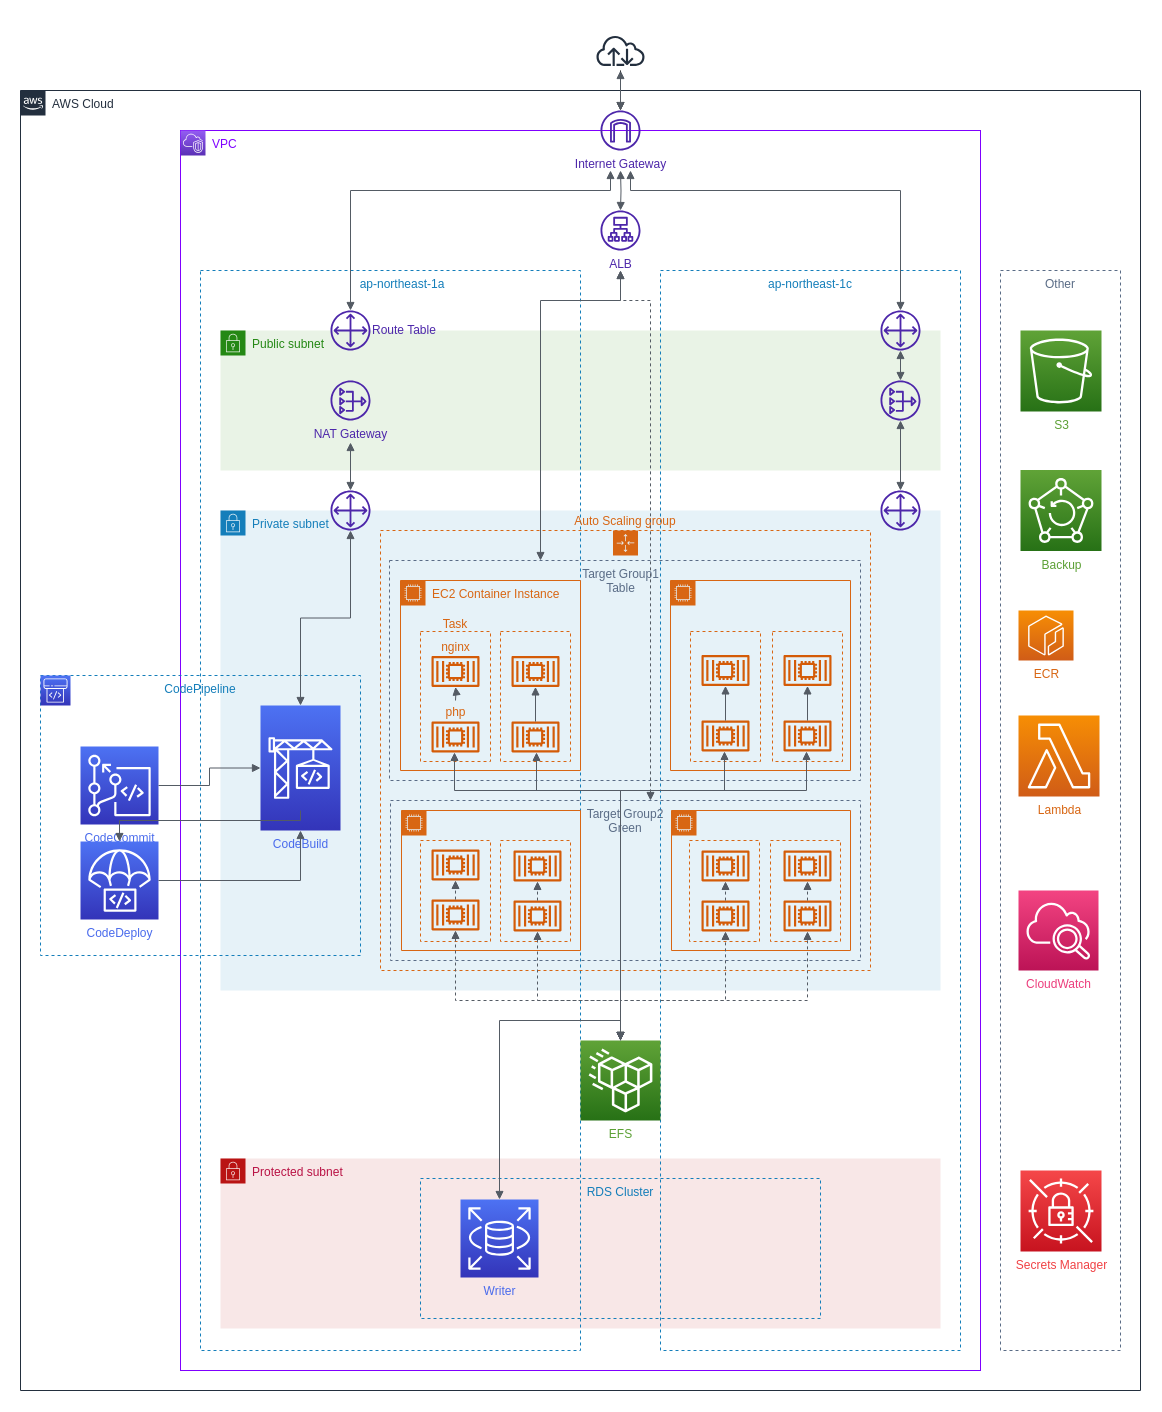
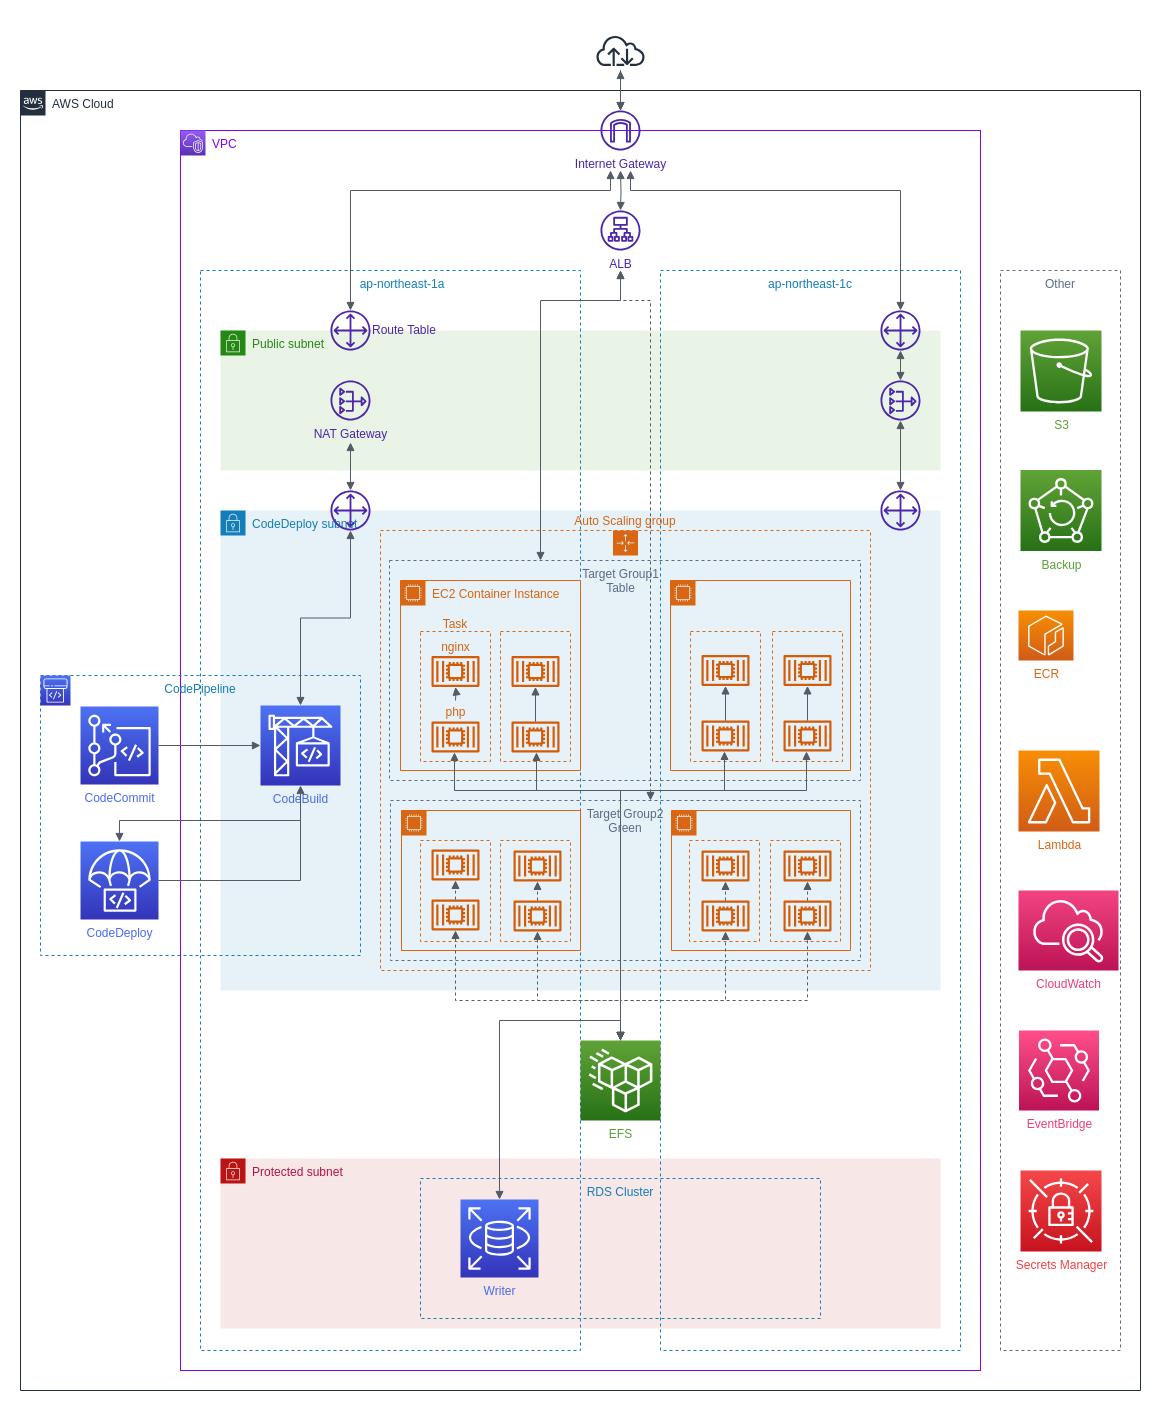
(296, 525) -> (307, 525)
(1059, 756) -> (1059, 791)
(301, 768) -> (301, 746)
(120, 786) -> (120, 746)
(1059, 931) -> (1069, 931)
none -> (1059, 1071)
